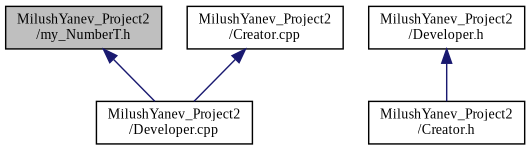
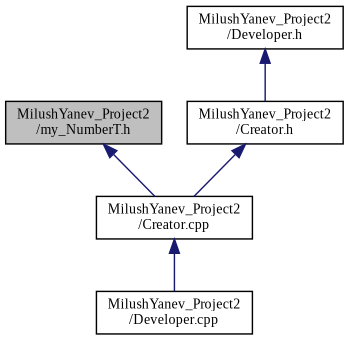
(134, 80) -> (134, 175)
none -> (215, 175)
